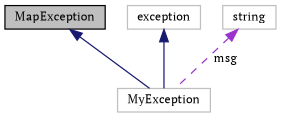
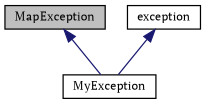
(164, 17) -> (164, 17)
(249, 17) -> none
(164, 100) -> (110, 87)
